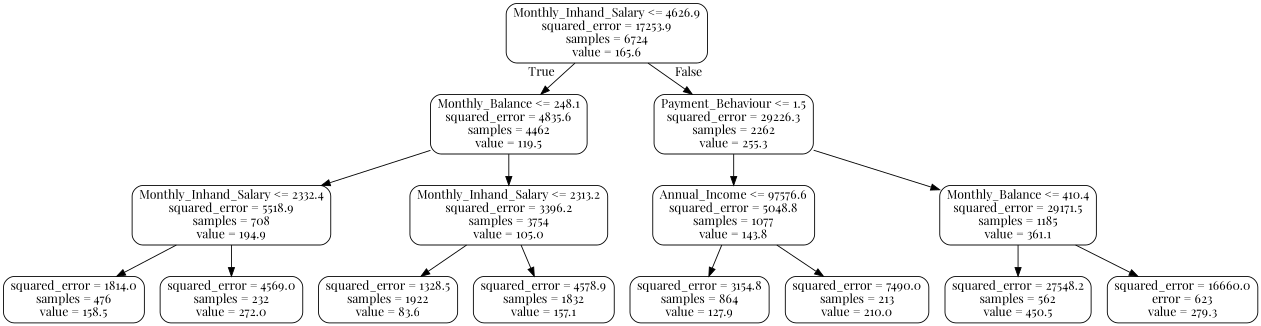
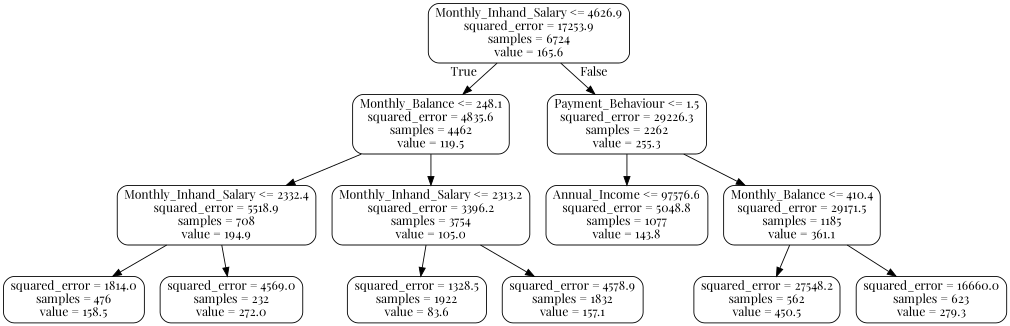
(700, 300) -> none
(857, 300) -> none
(1183, 300) -> (931, 300)
